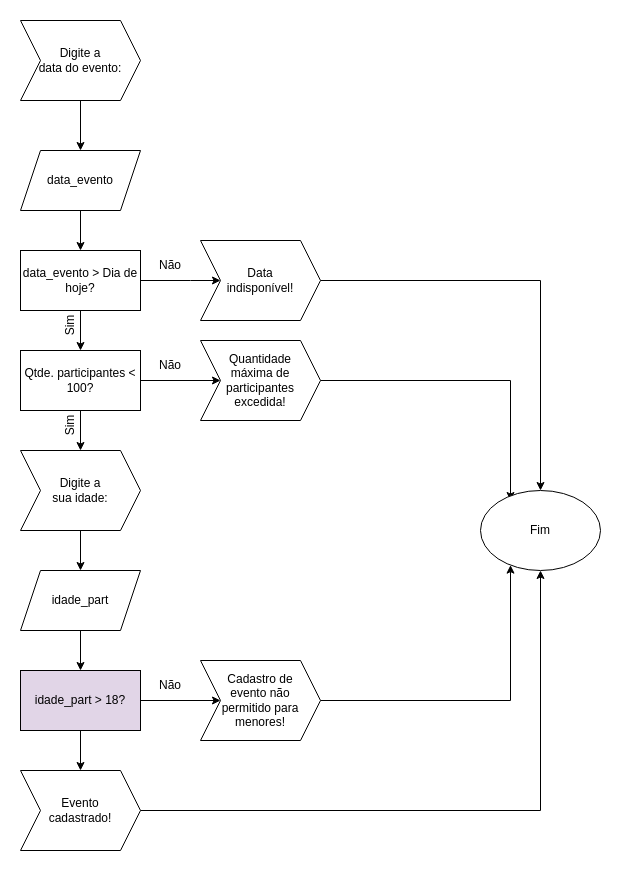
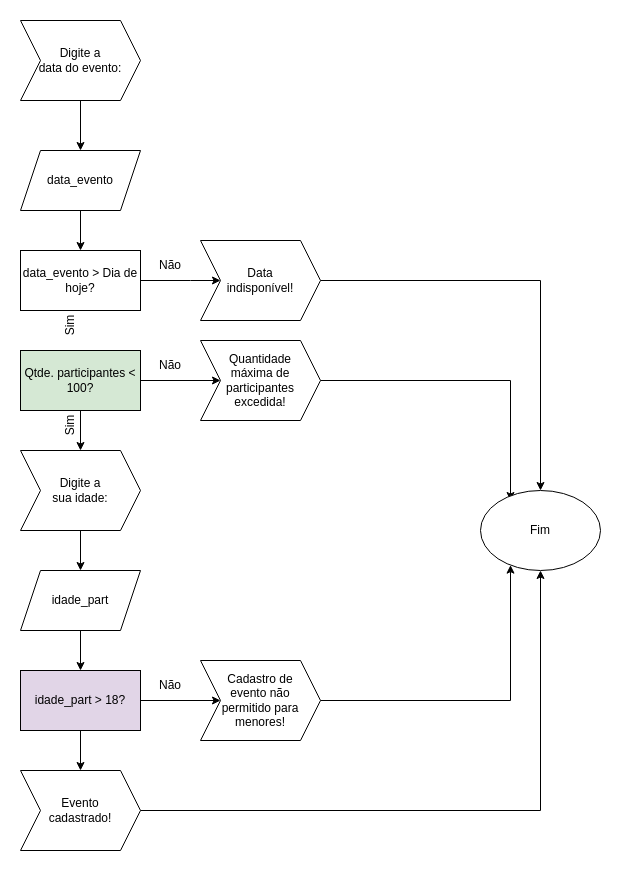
(81, 327) -> none
(81, 381) -> (81, 381)
